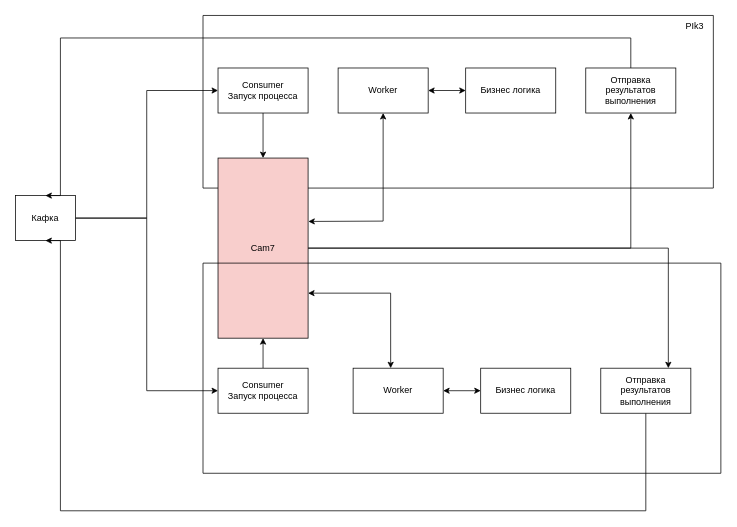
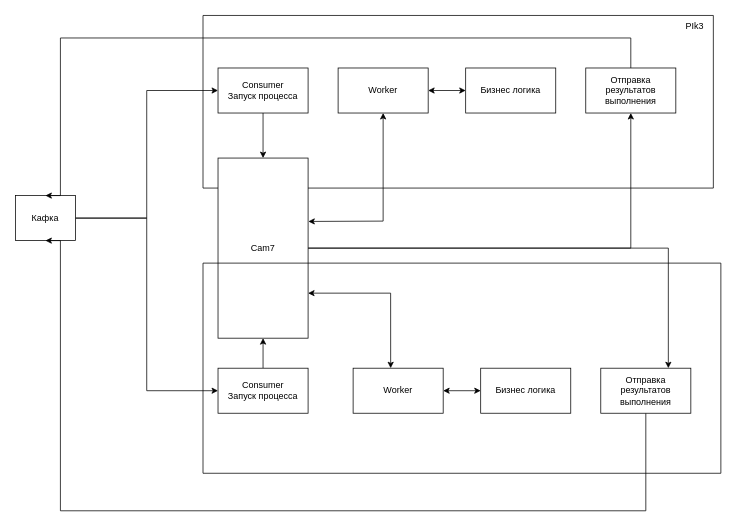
(263, 248) -> (263, 248)
